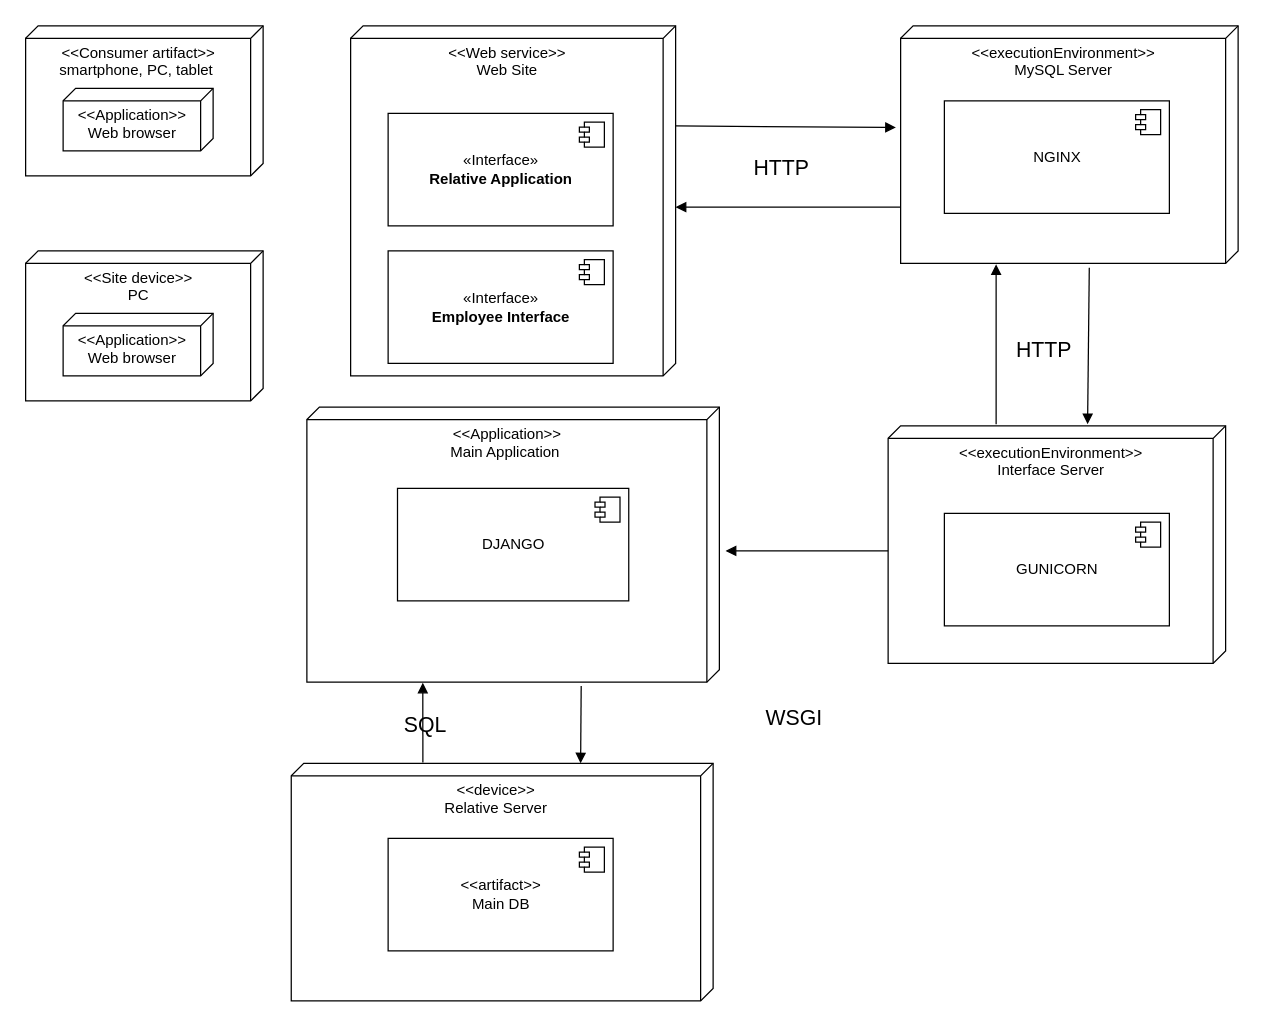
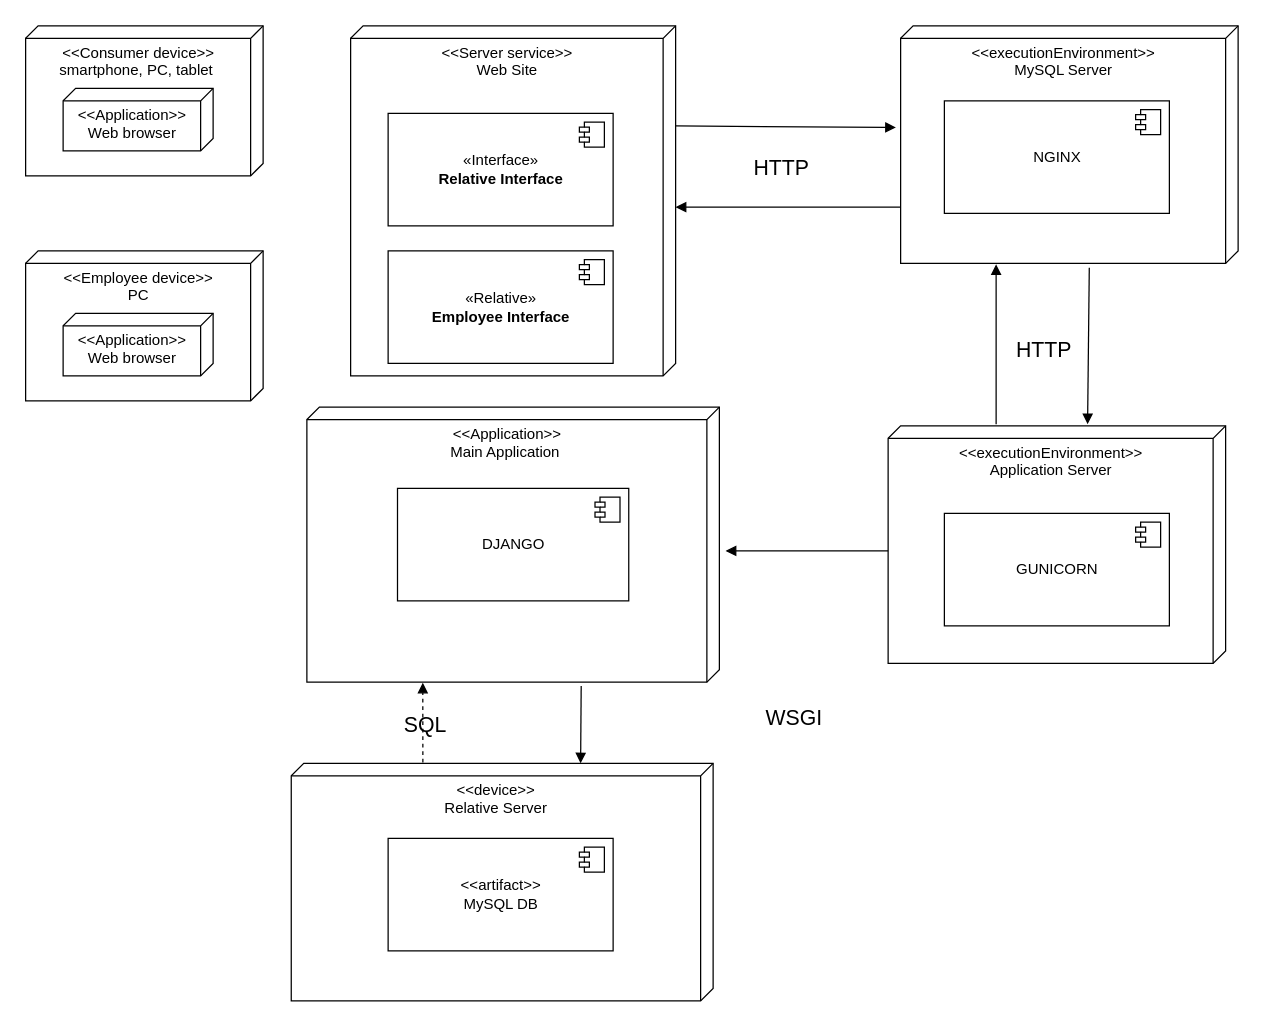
(139, 62) -> (139, 62)
(508, 62) -> (508, 62)
(501, 169) -> (501, 169)
(139, 287) -> (139, 287)
(501, 307) -> (501, 307)
(1051, 462) -> (1051, 462)
(423, 727) -> (423, 727)
(501, 894) -> (501, 894)
